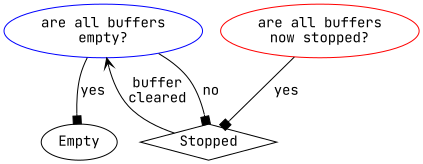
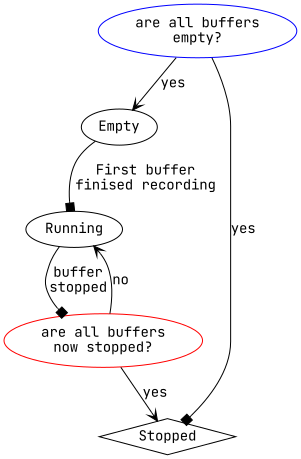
(78, 85) -> (158, 80)
(262, 89) -> (136, 390)
(211, 91) -> (243, 229)
(132, 110) -> none
none -> (74, 229)
